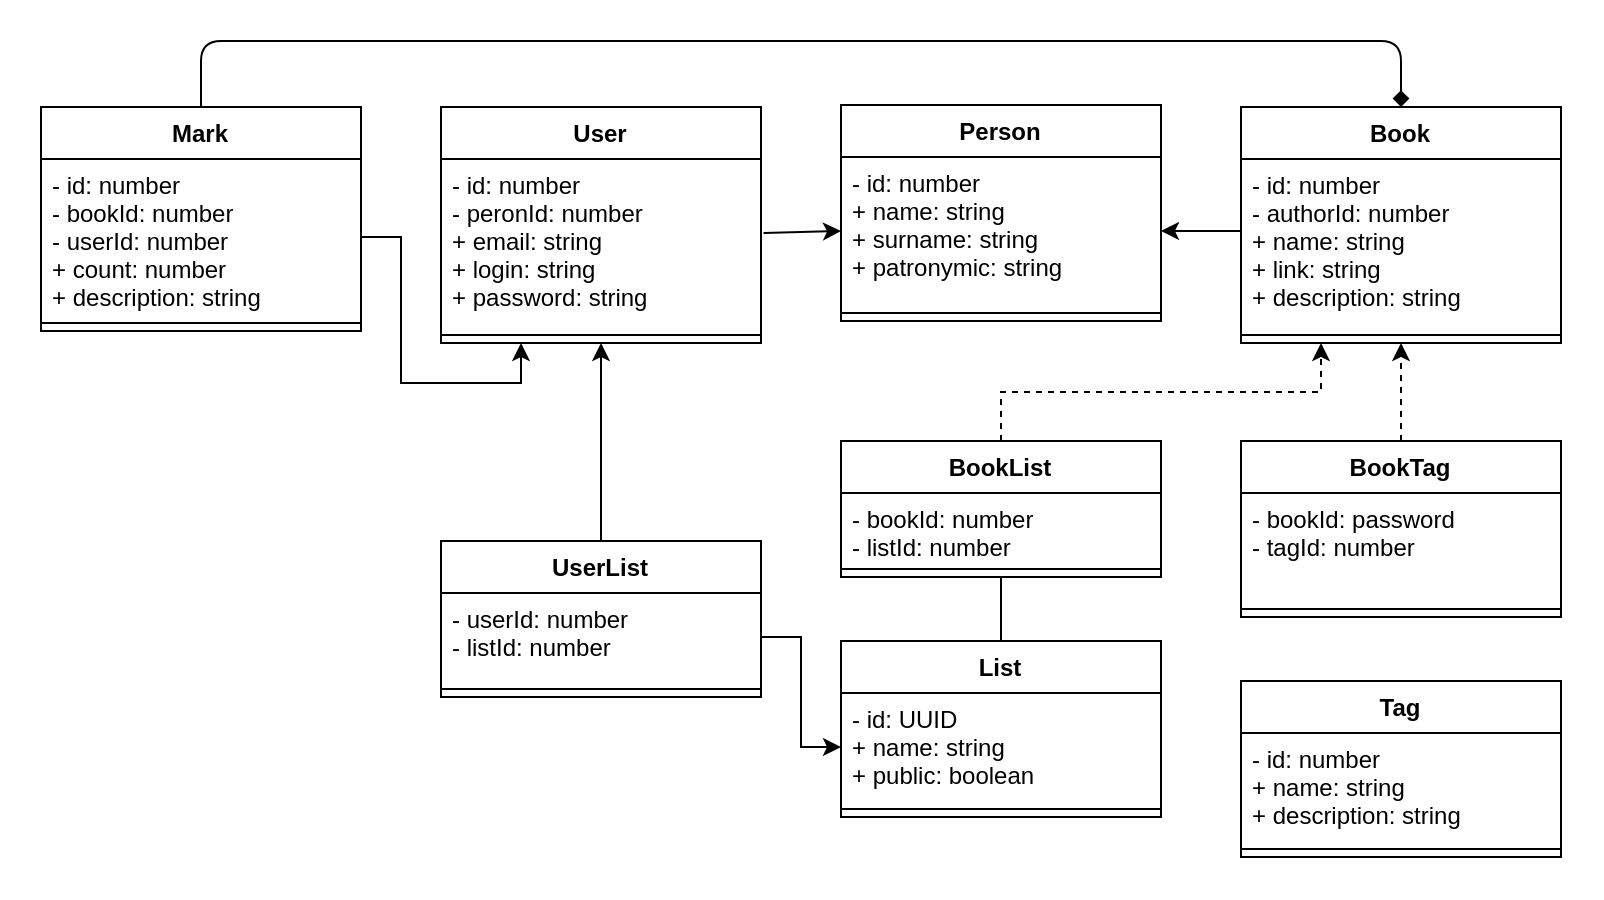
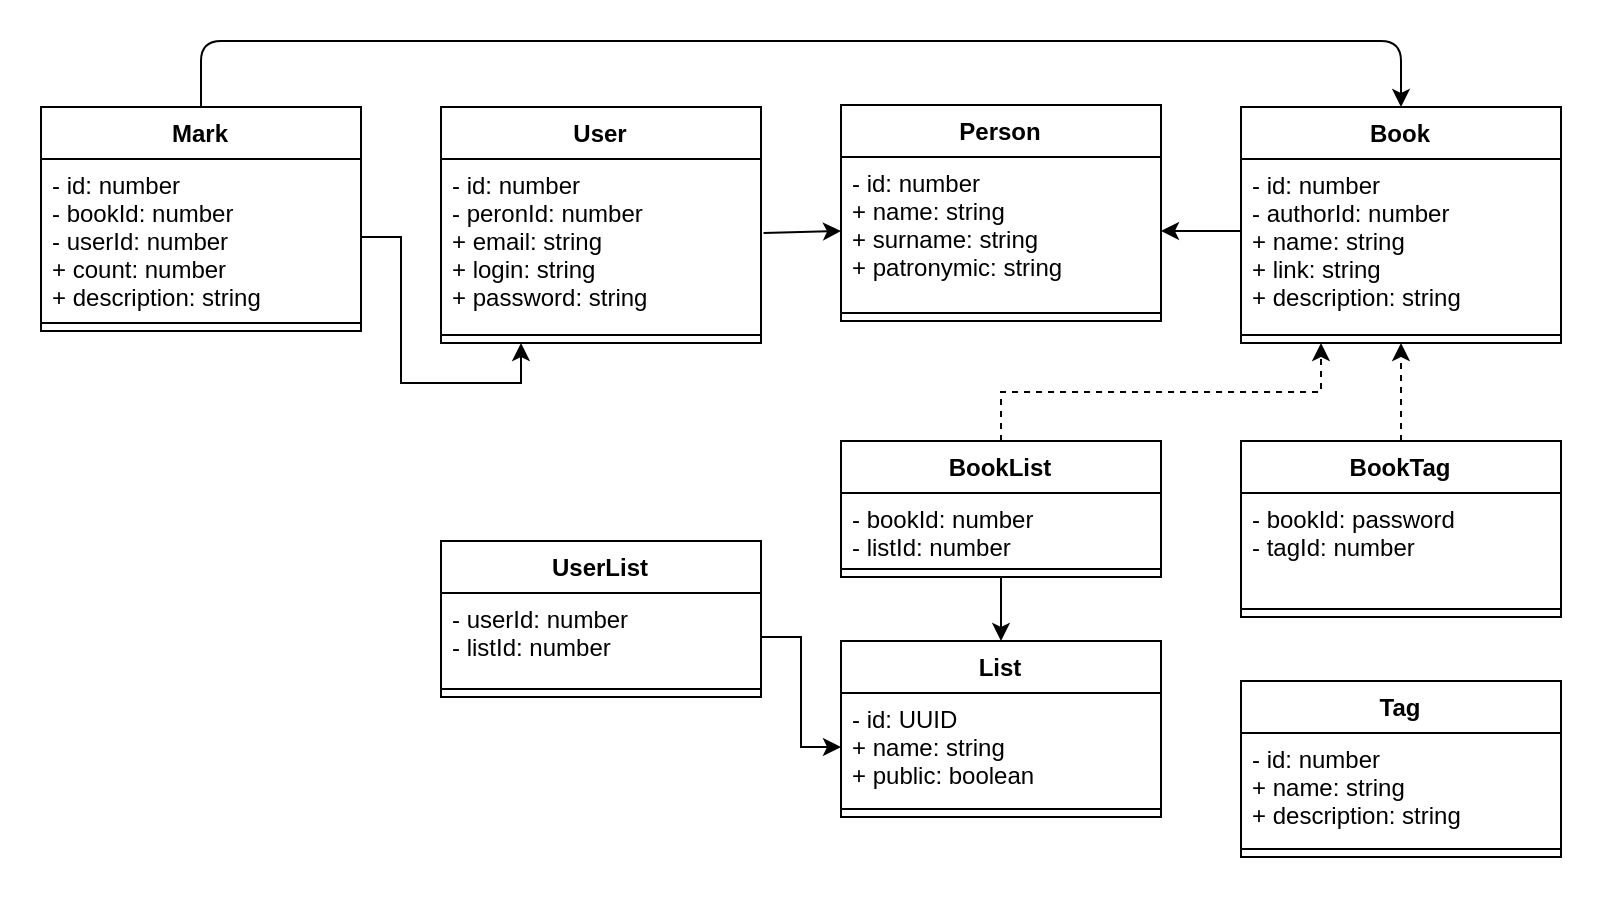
(1401, 91) -> (1401, 92)
(601, 449) -> none
(1001, 631) -> (1001, 626)
